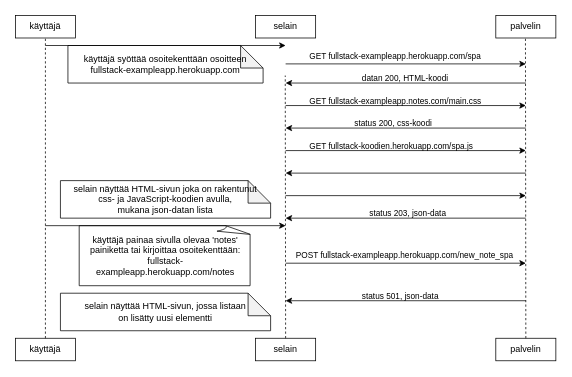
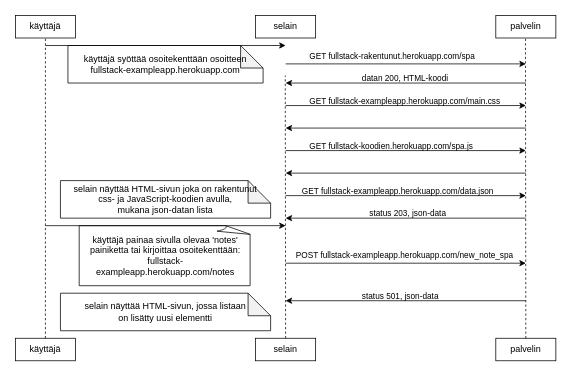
(408, 56) -> (409, 56)
(408, 101) -> (414, 106)
(402, 124) -> none
none -> (405, 192)
